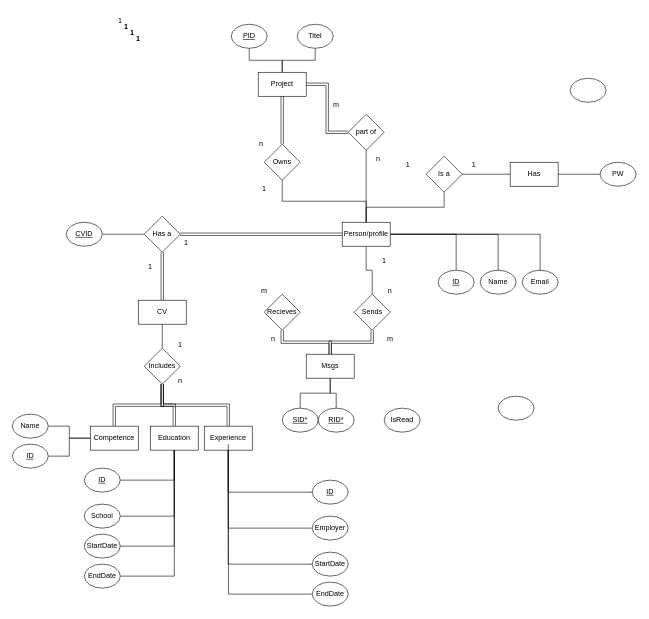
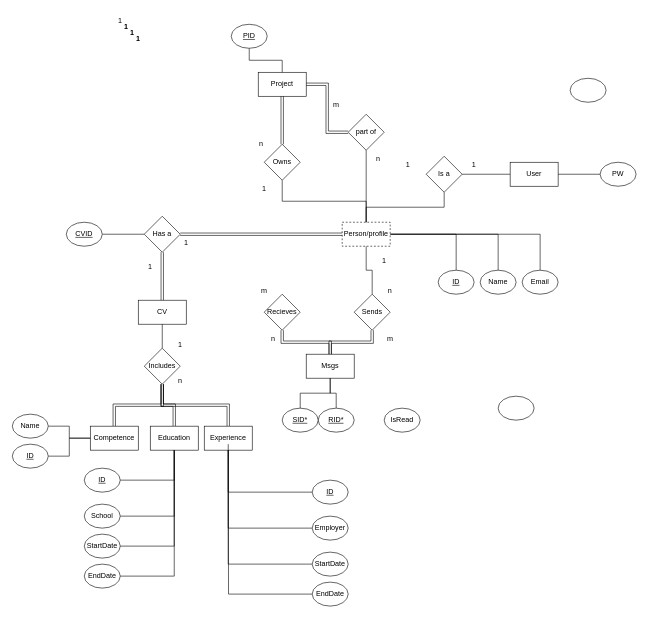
(315, 36) -> none
(306, 60) -> none
(534, 174) -> (534, 174)
(366, 234) -> (366, 234)
